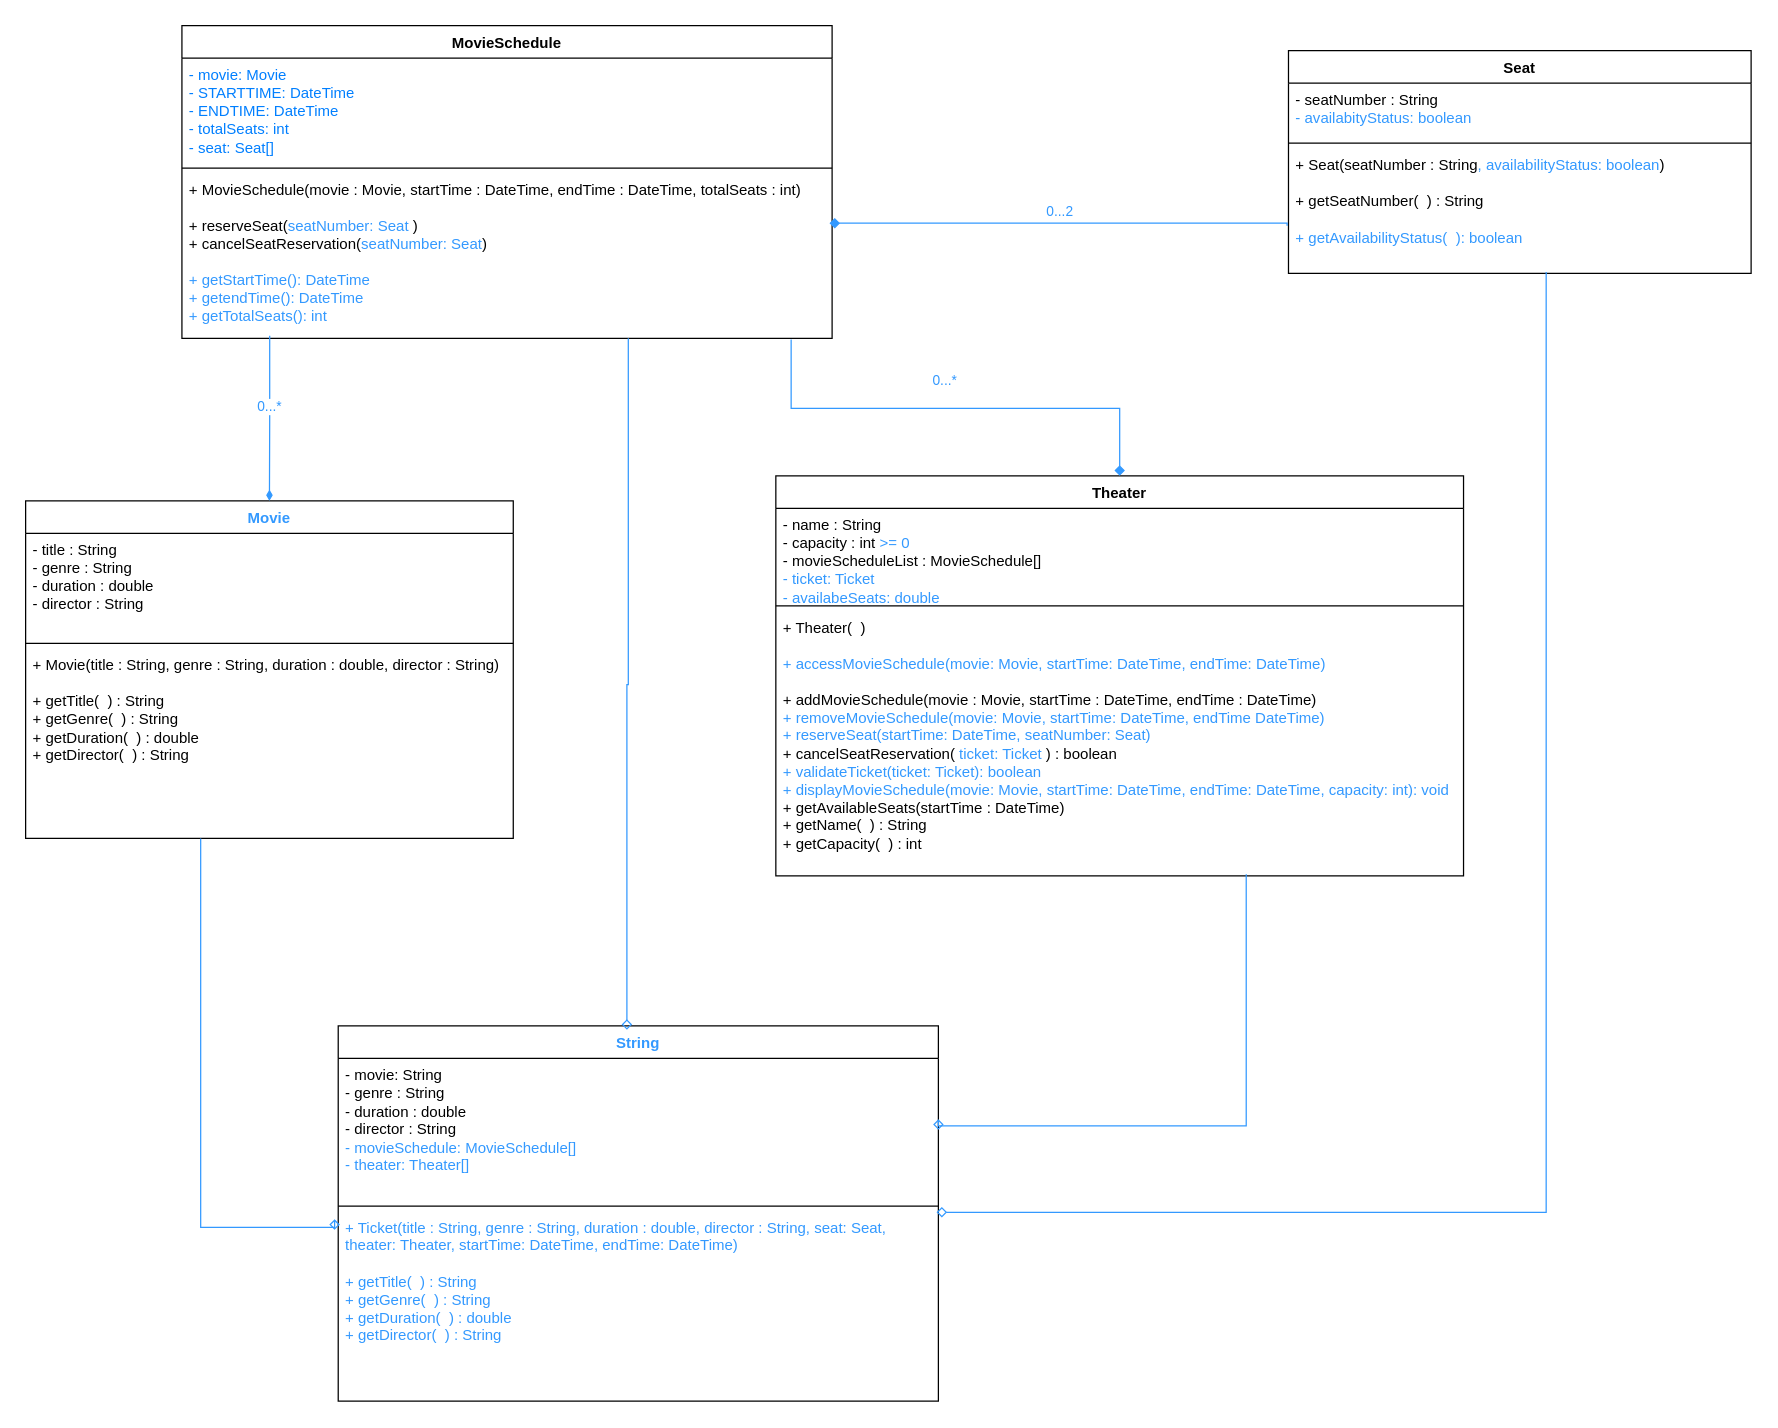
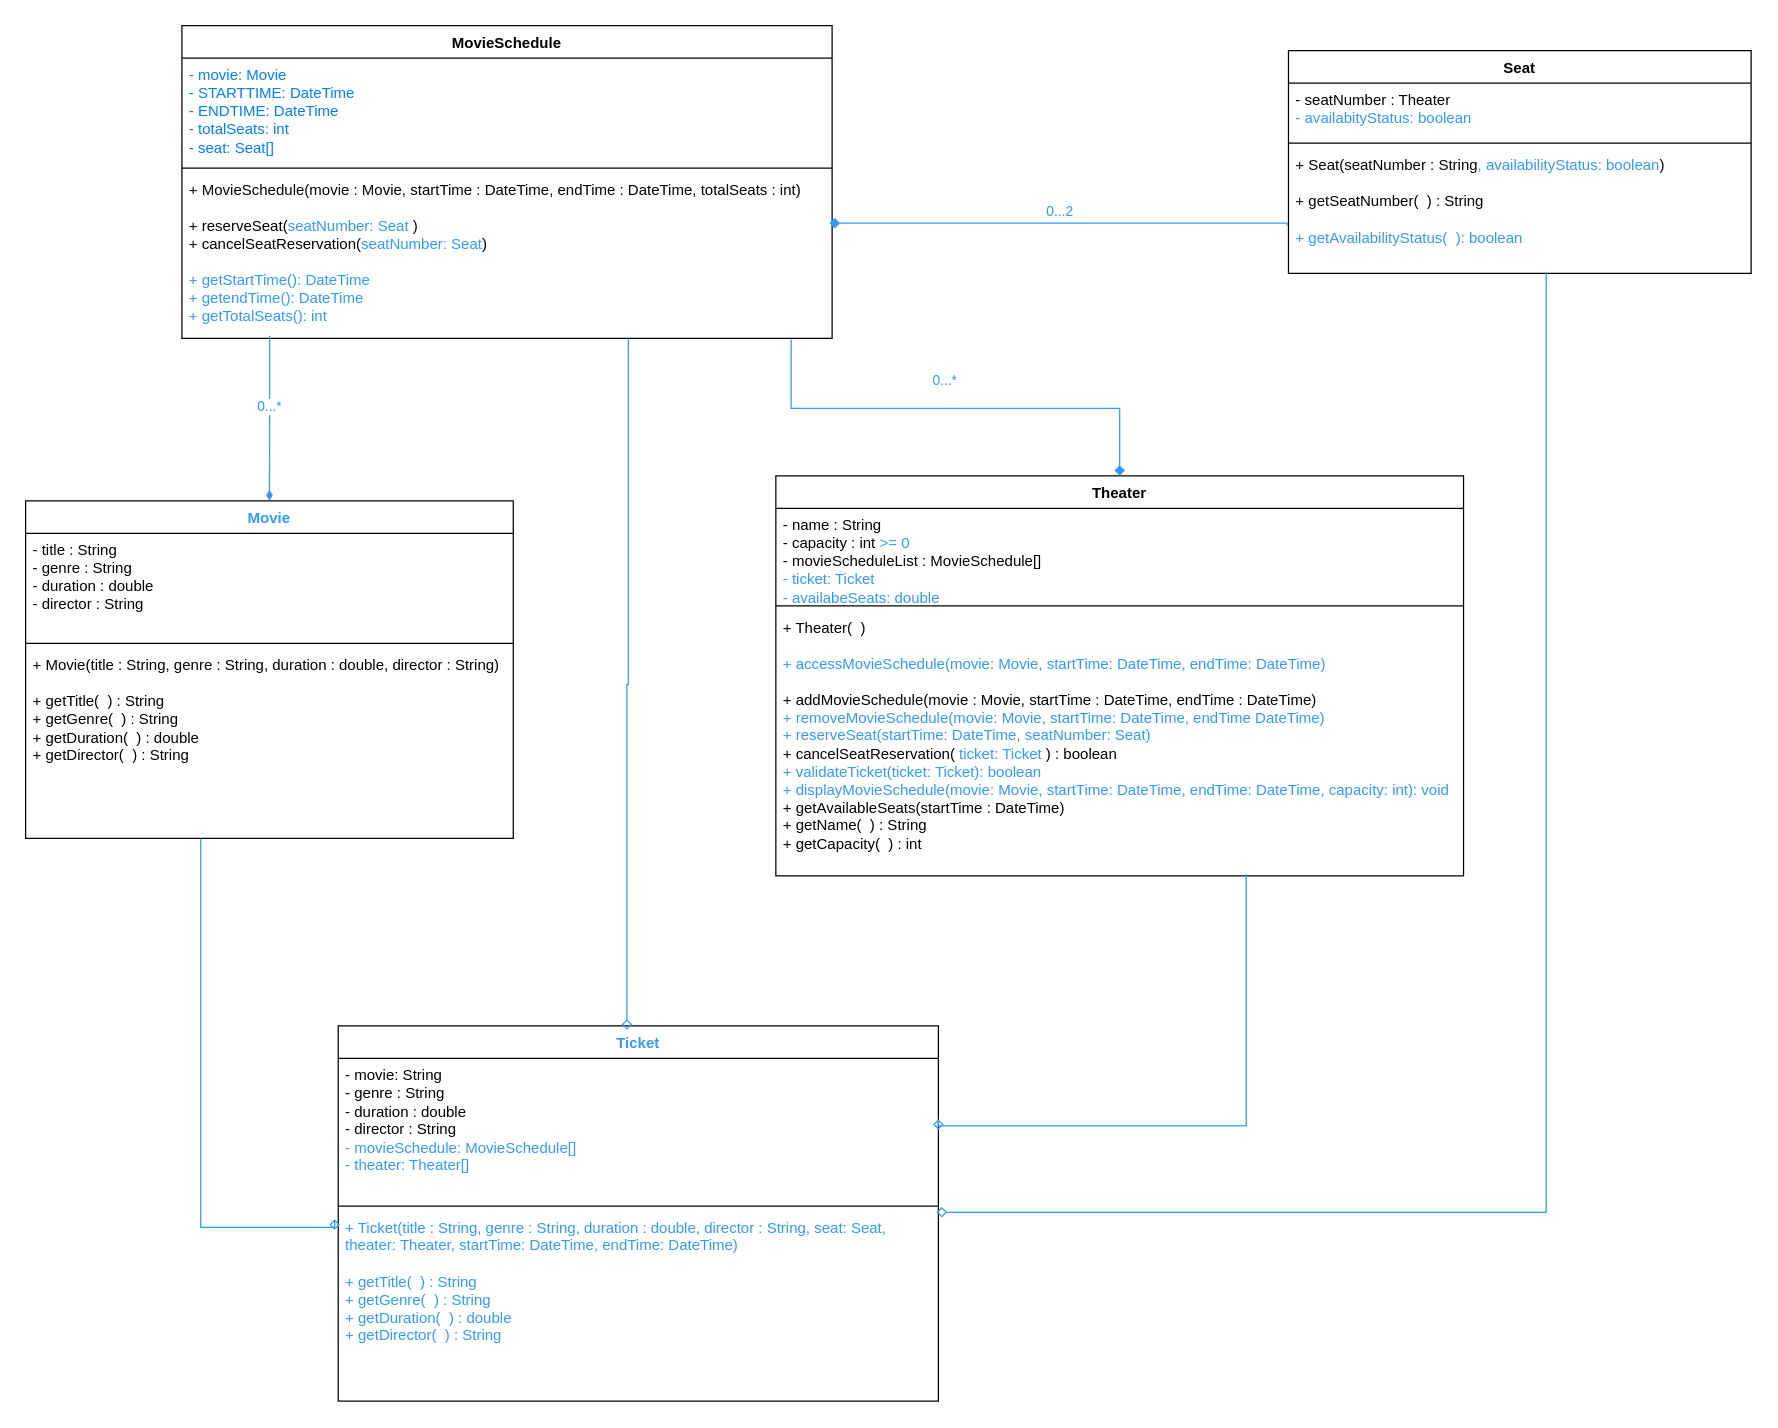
(1395, 110) -> (1395, 110)
(638, 1043) -> (638, 1043)
